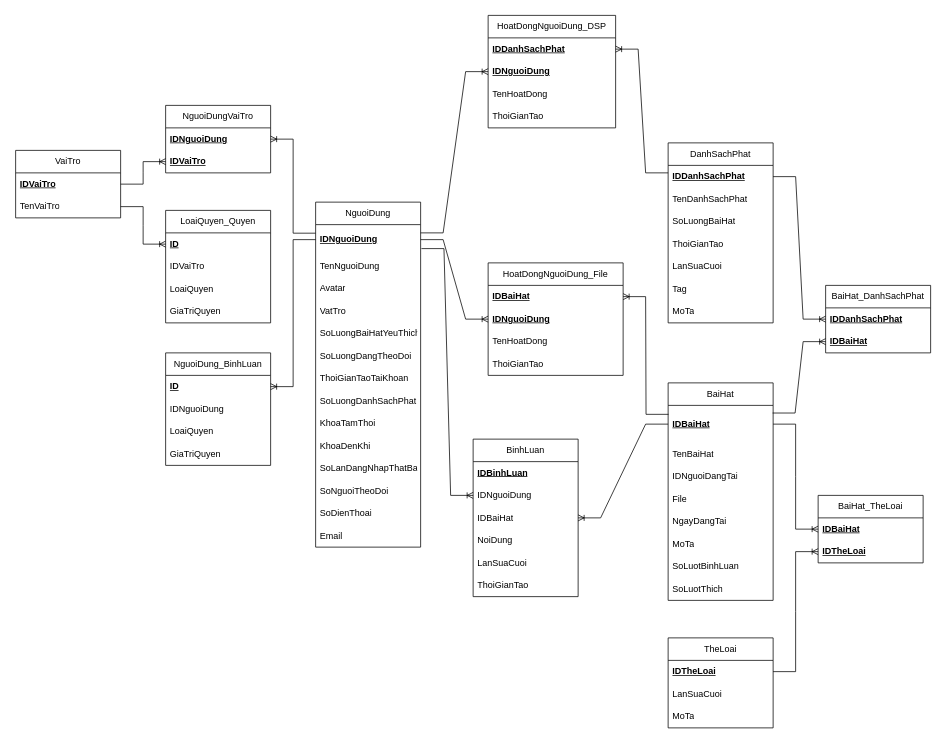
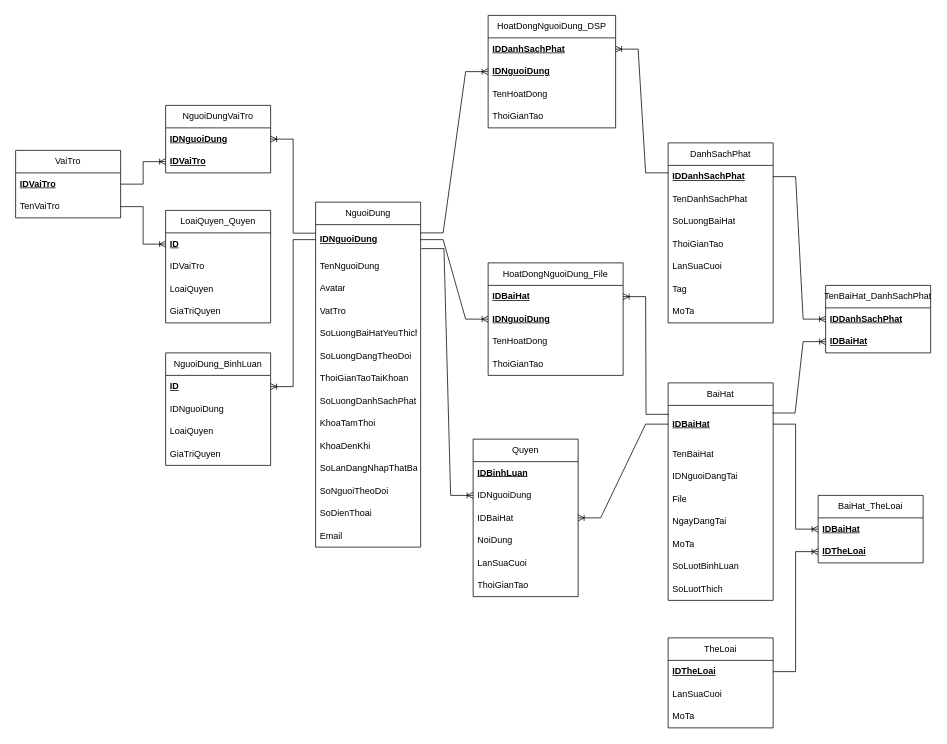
(878, 297) -> (878, 297)
(525, 450) -> (525, 450)
